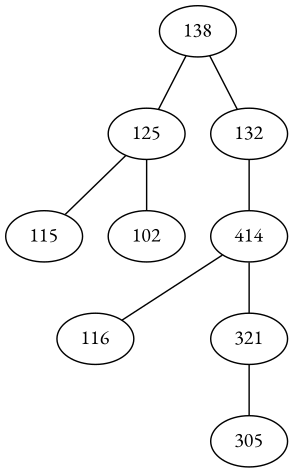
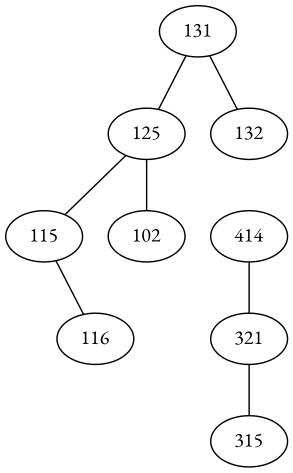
(198, 31) -> (198, 31)
(249, 185) -> none
(172, 288) -> (70, 288)
(249, 441) -> (249, 441)
